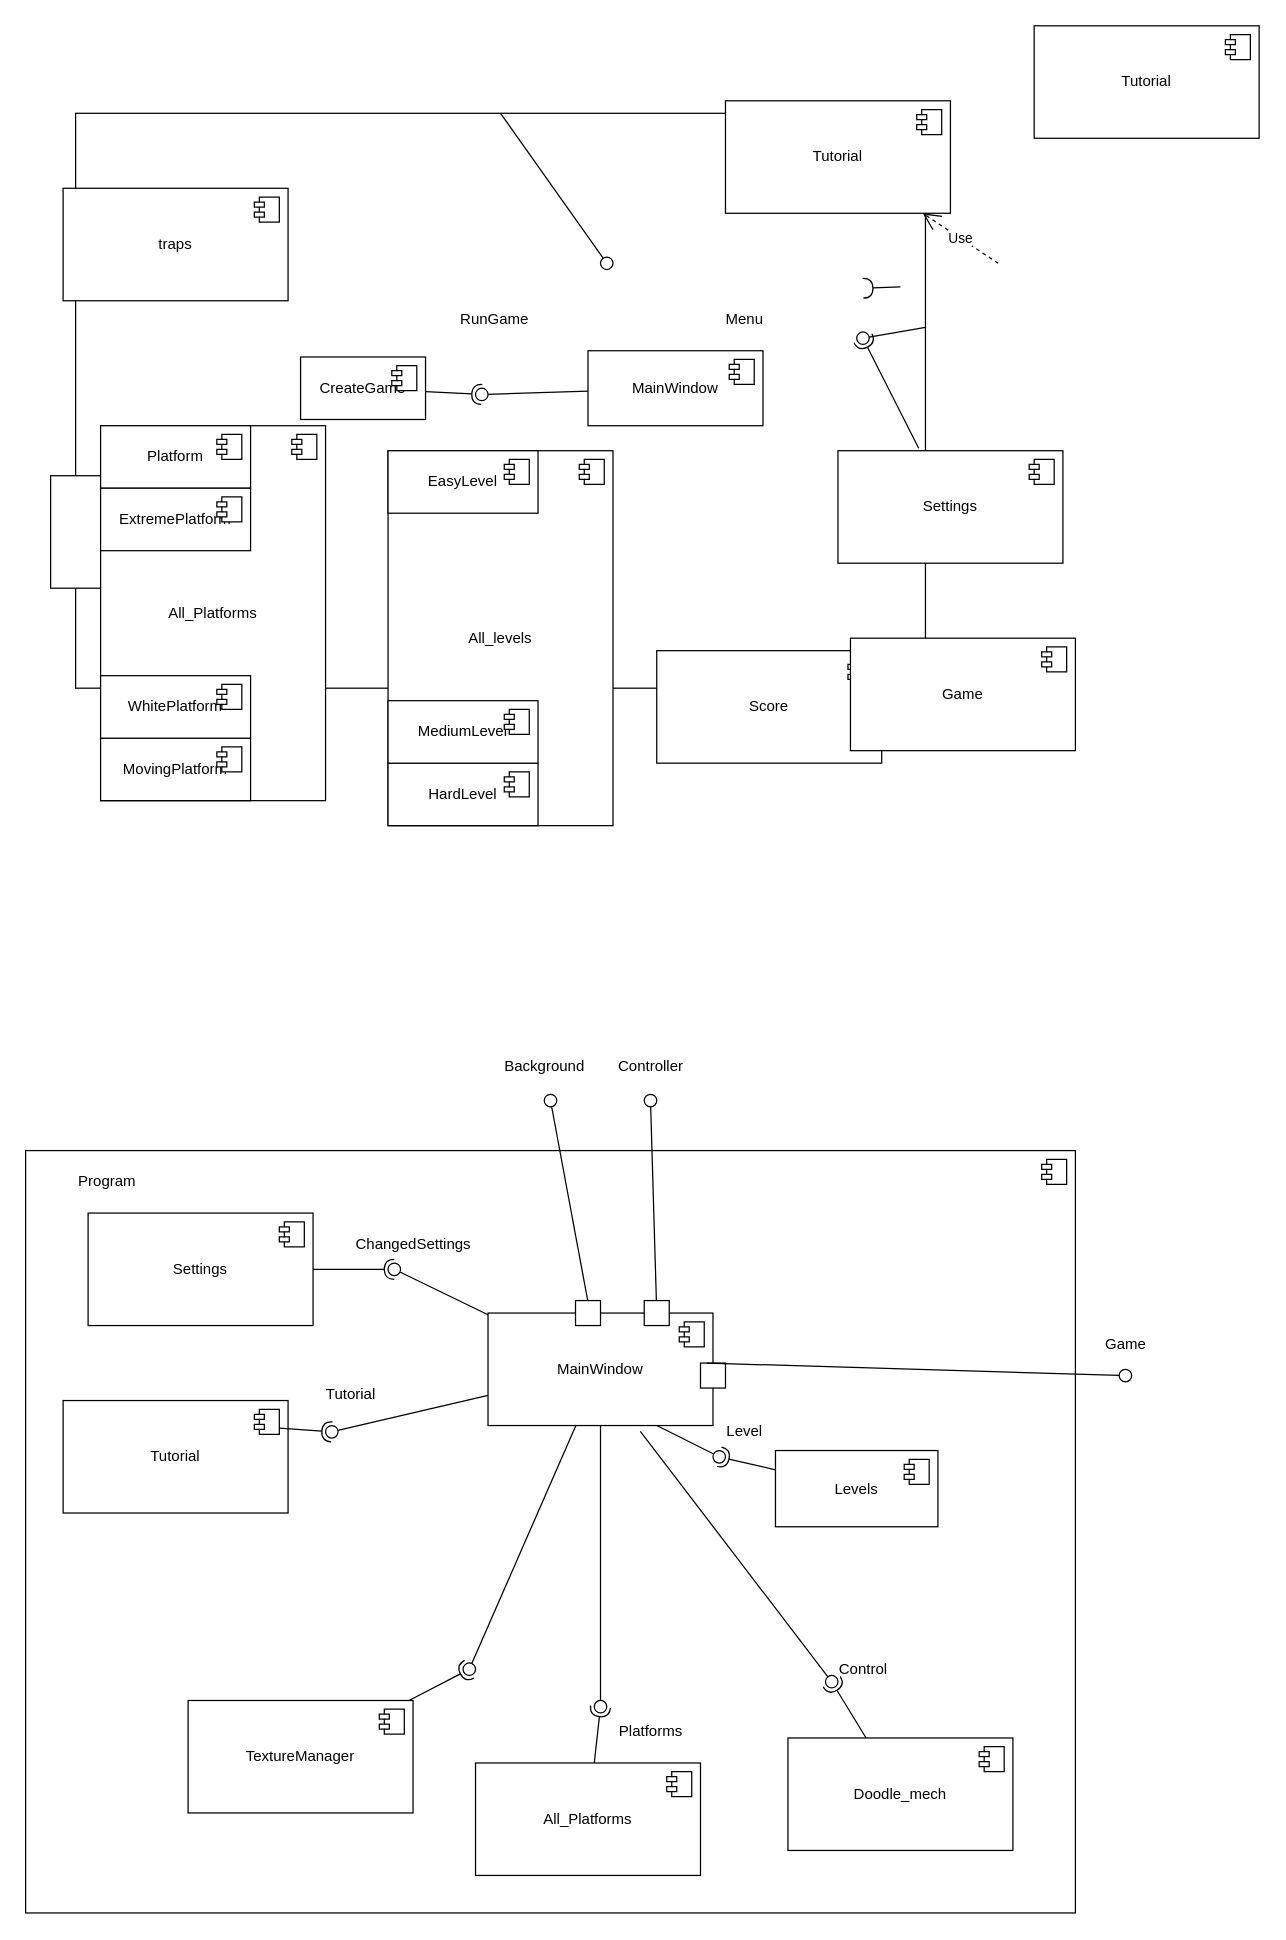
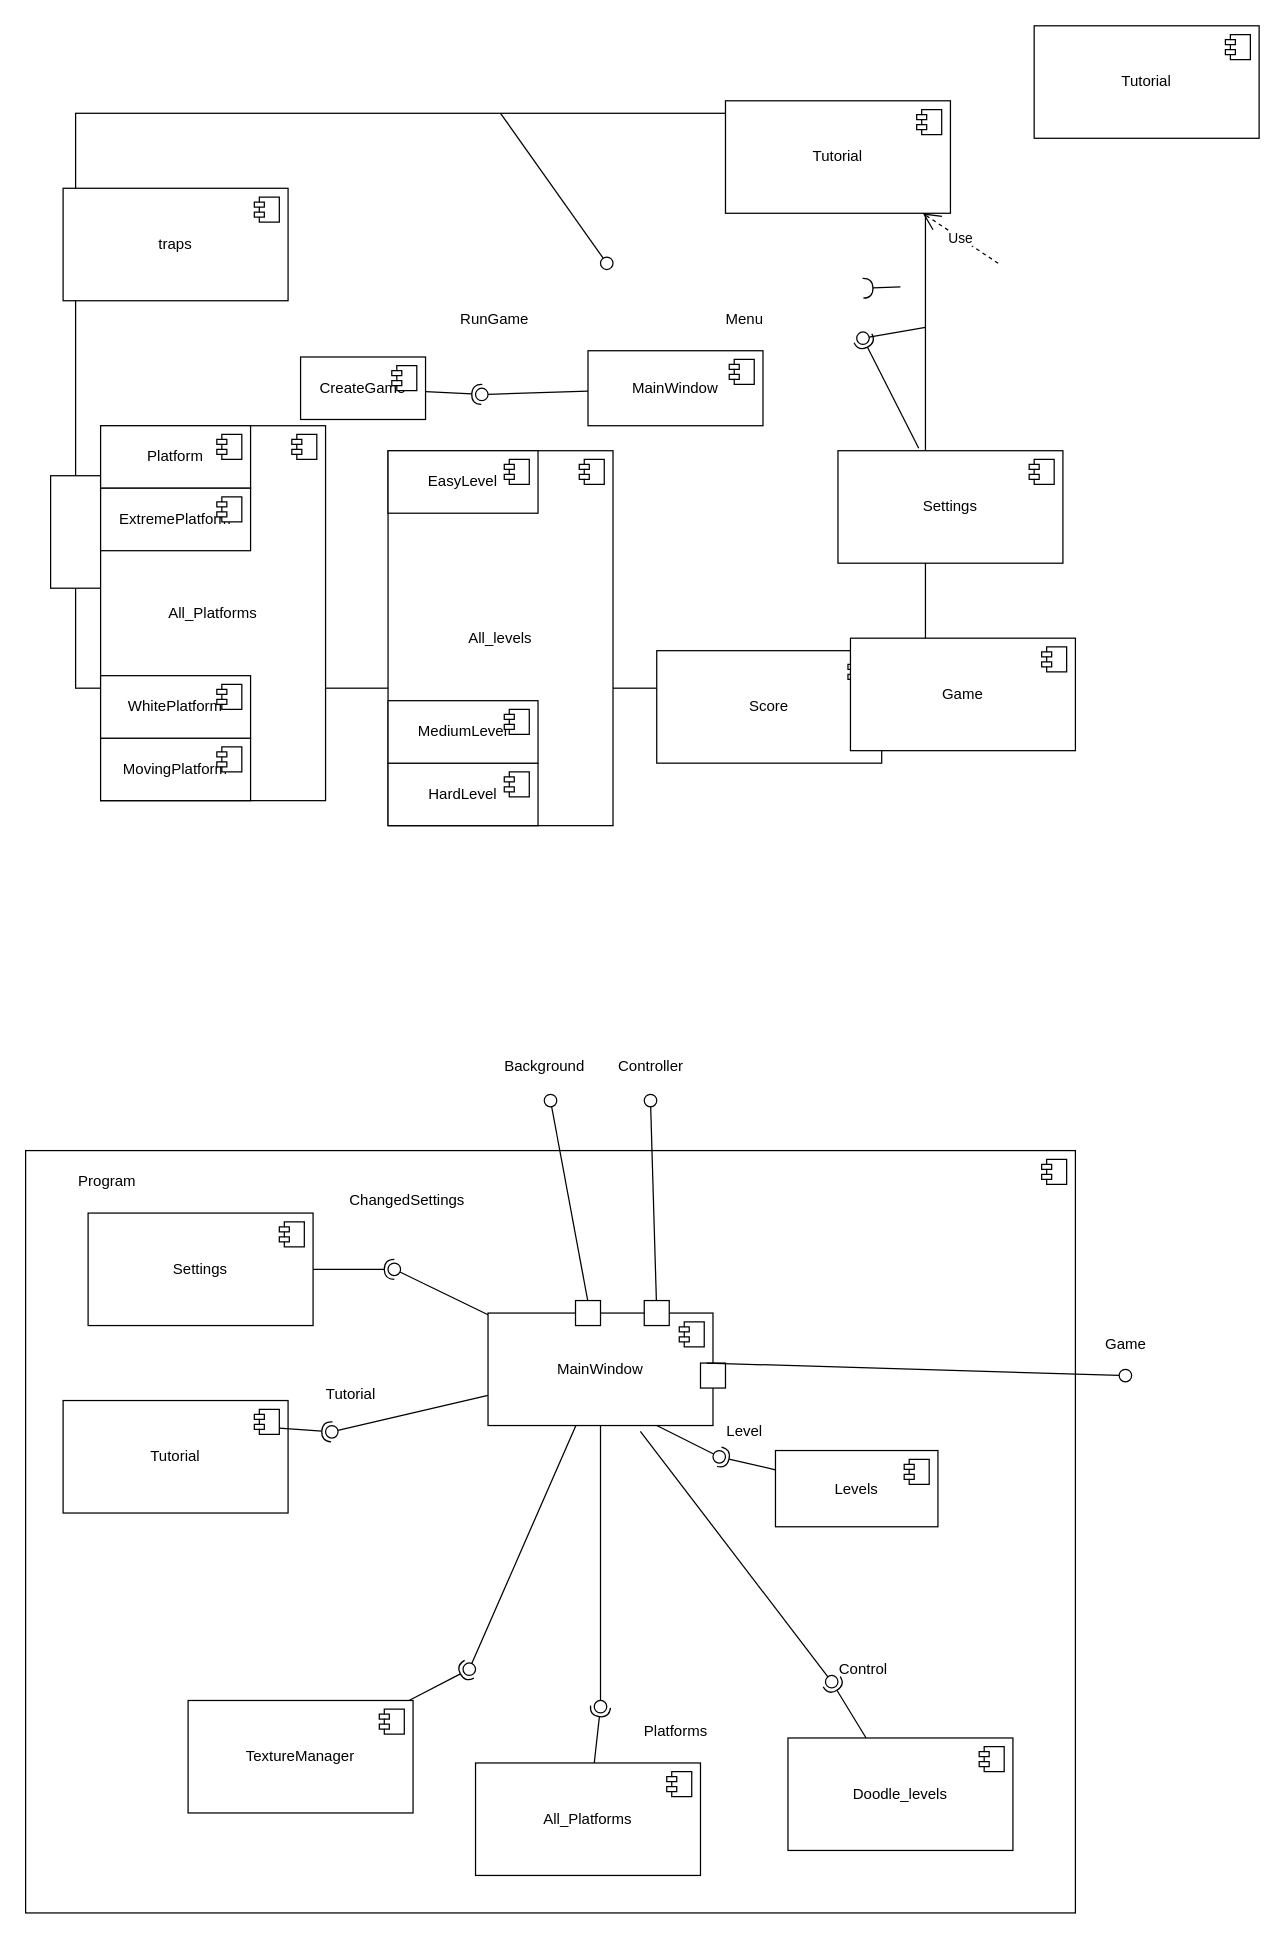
(413, 1244) -> (407, 1201)
(651, 1732) -> (676, 1732)
(901, 1794) -> (901, 1794)
